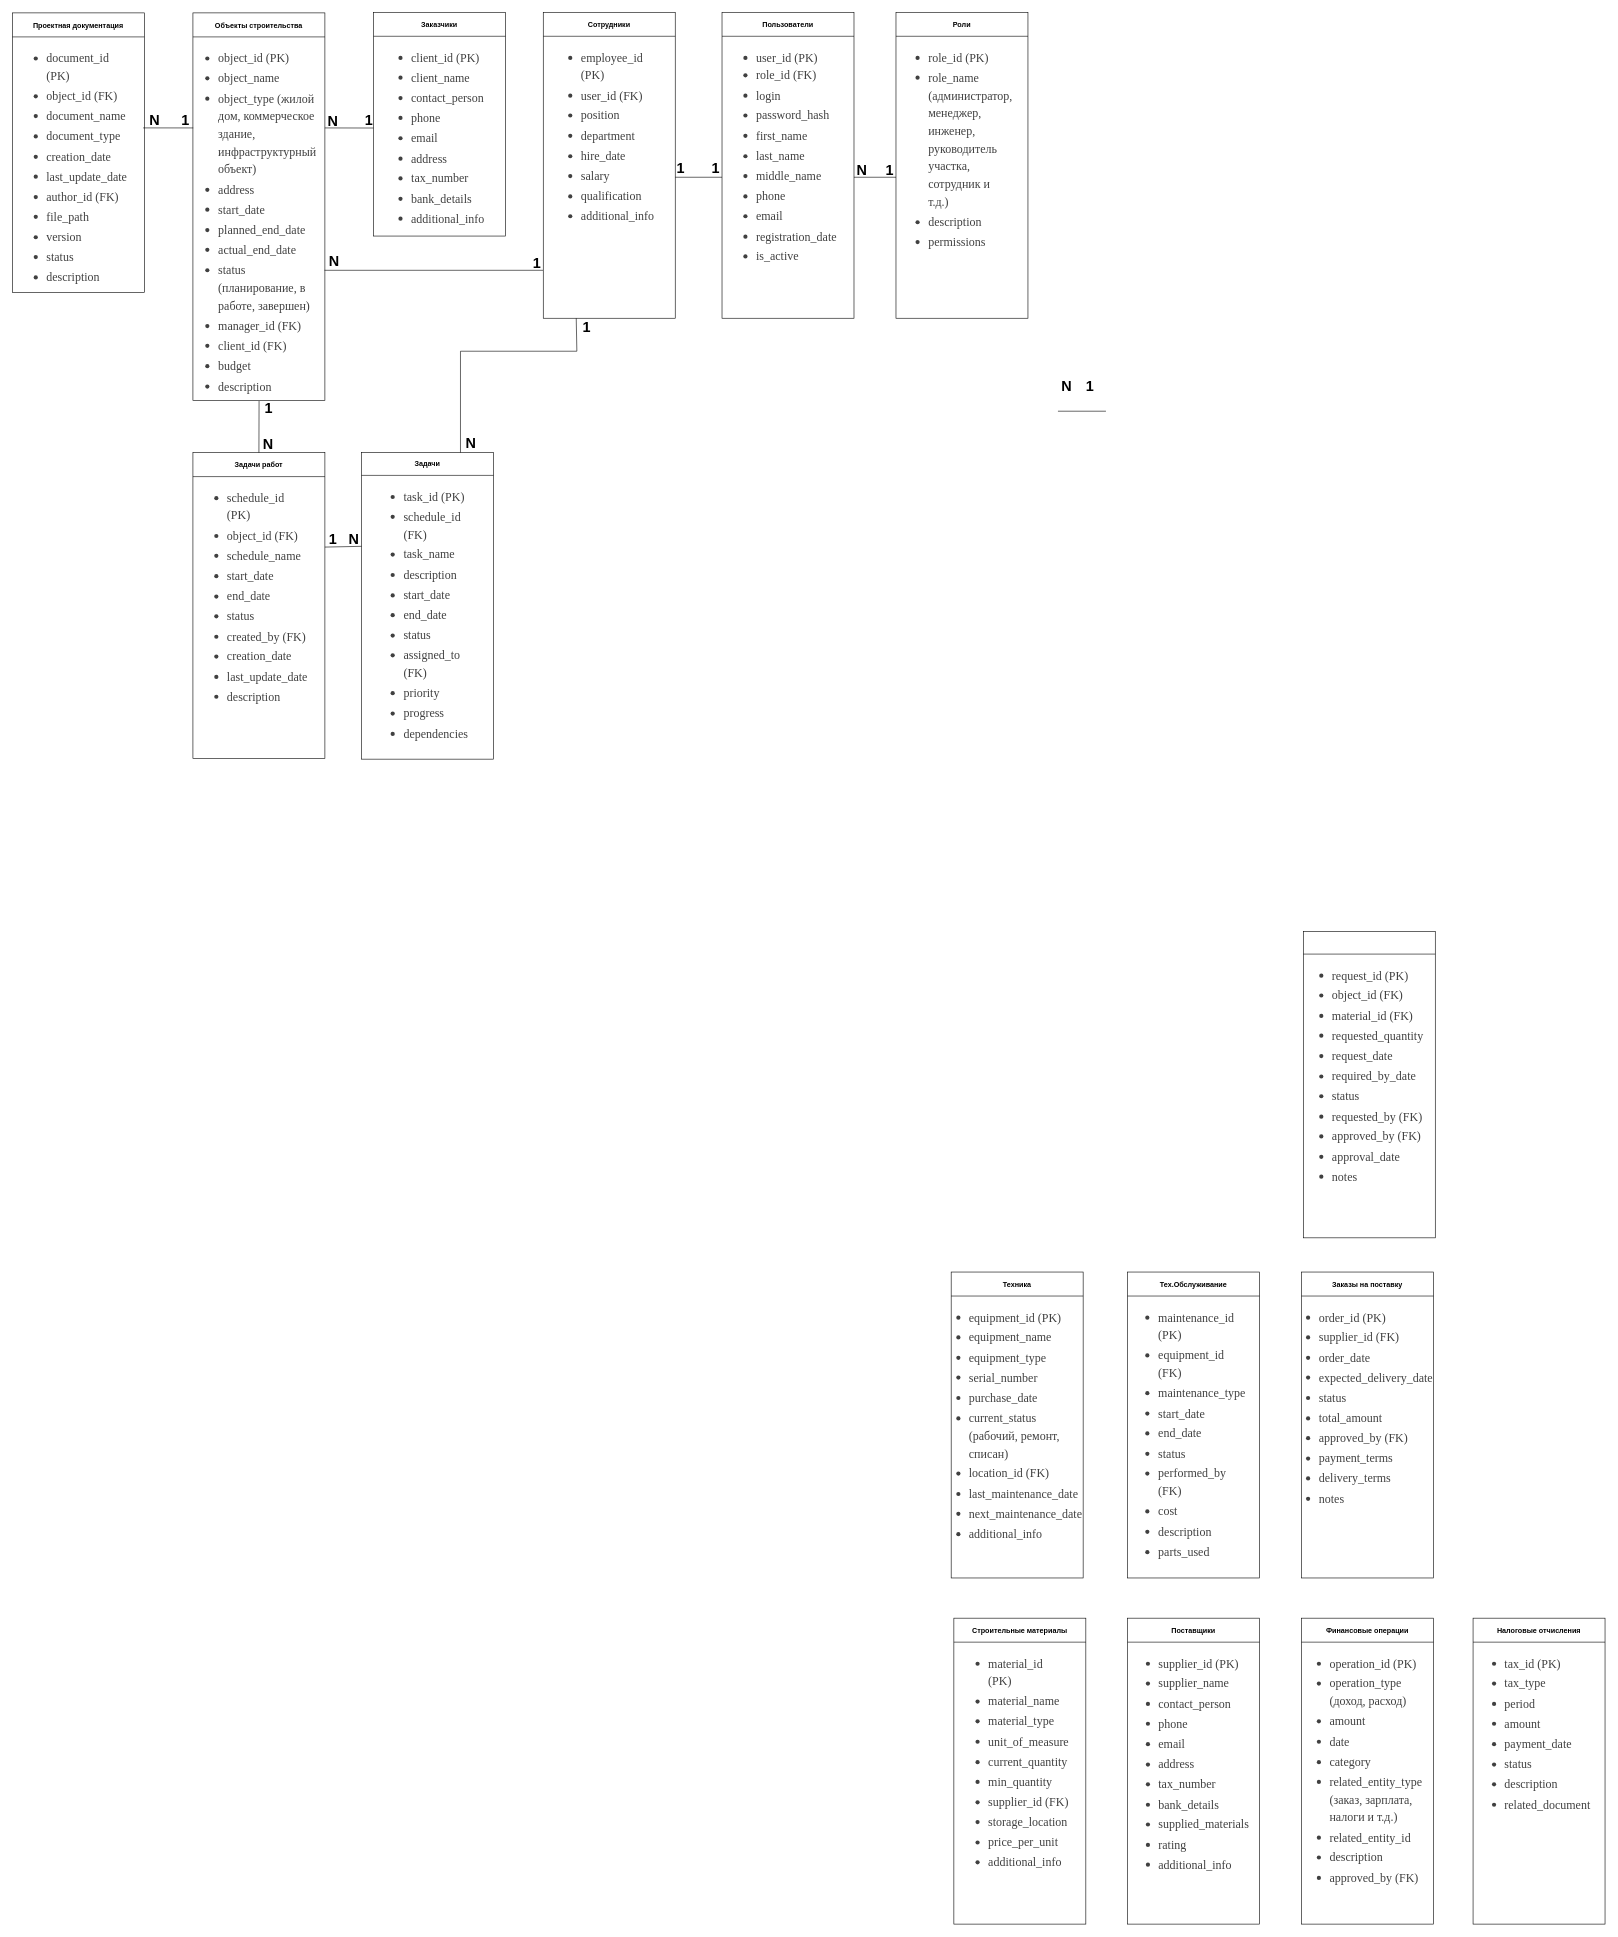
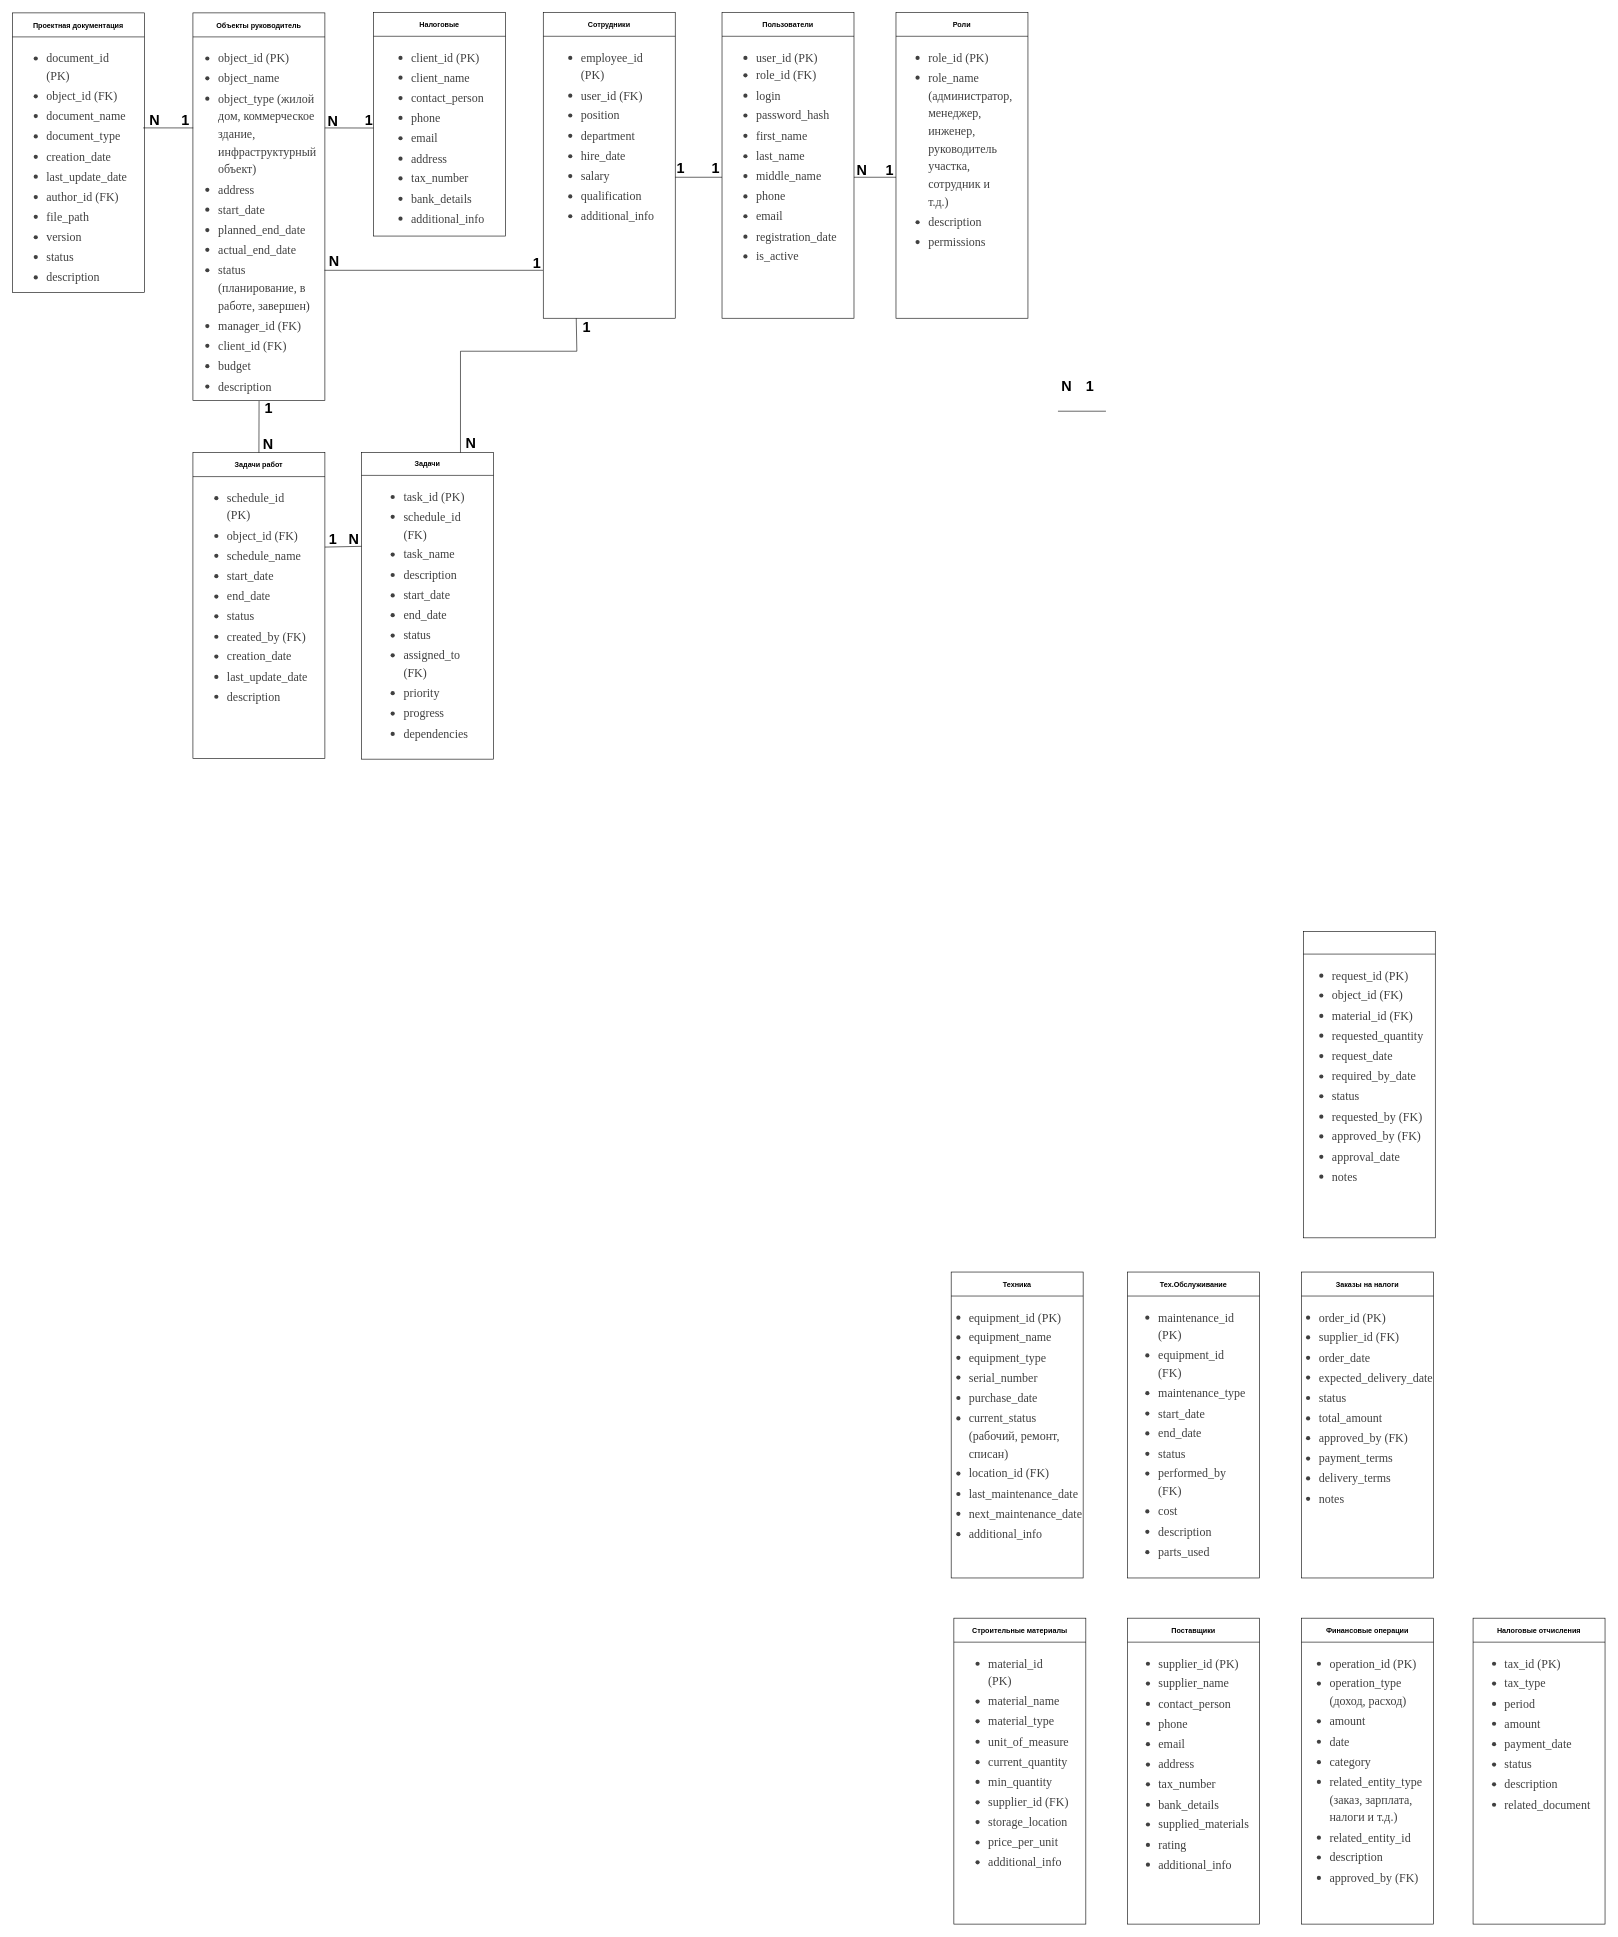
(259, 25) -> (259, 25)
(439, 25) -> (439, 25)
(1367, 1285) -> (1367, 1285)
